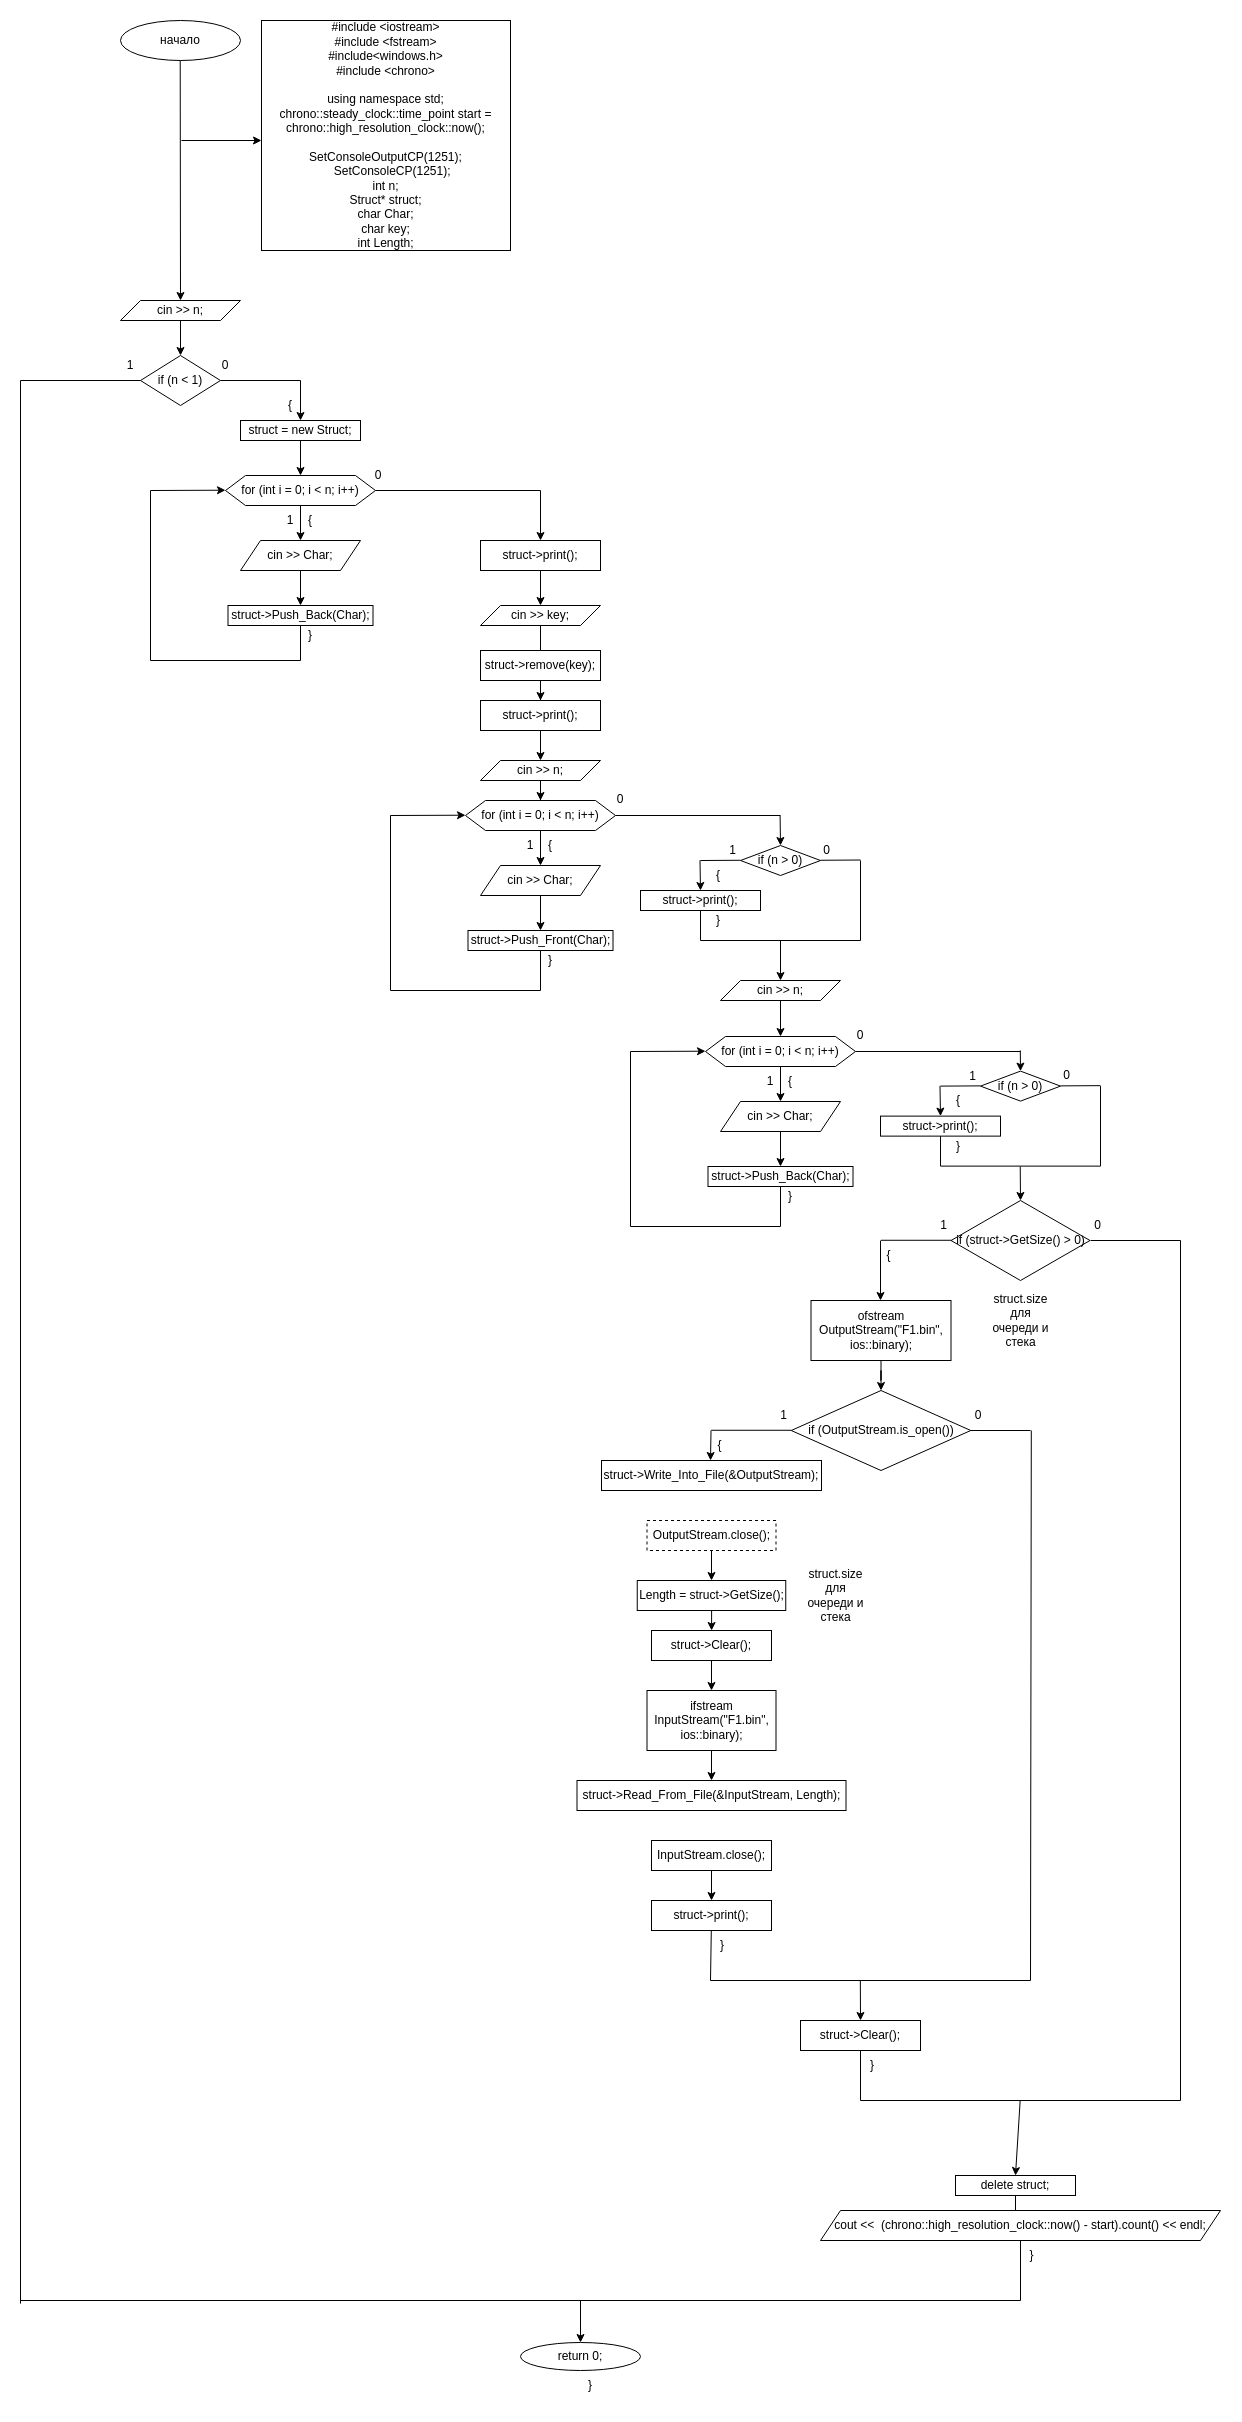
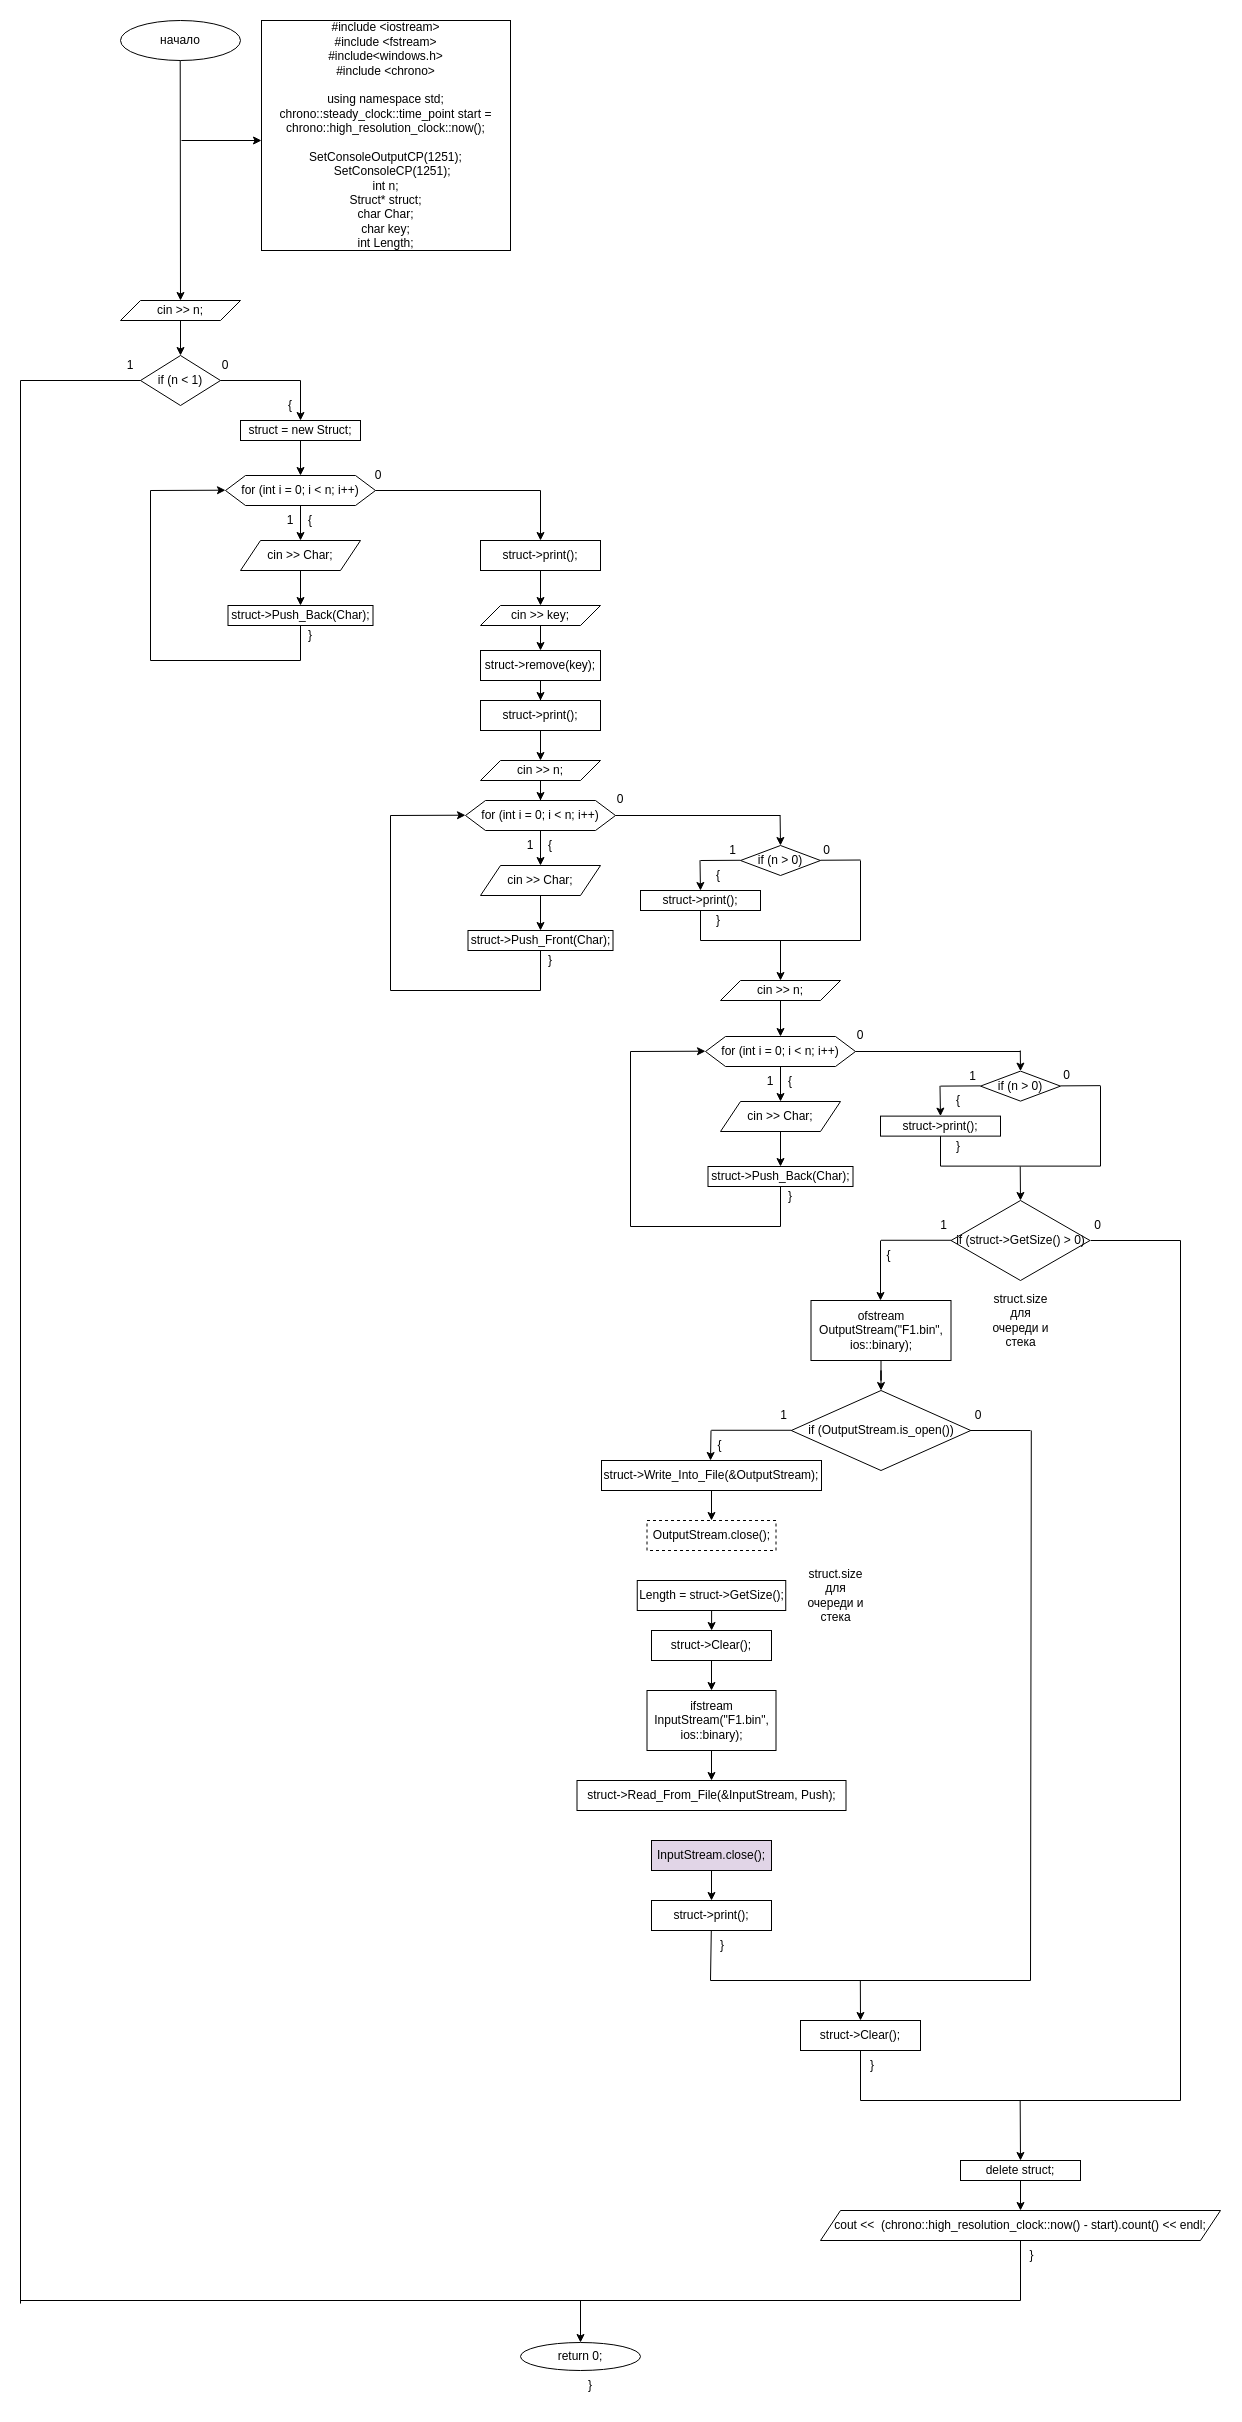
(541, 645) -> (541, 642)
none -> (712, 1510)
(712, 1570) -> none
(712, 1796) -> (712, 1796)
(712, 1856) -> (712, 1856)
(1016, 2186) -> (1021, 2171)
